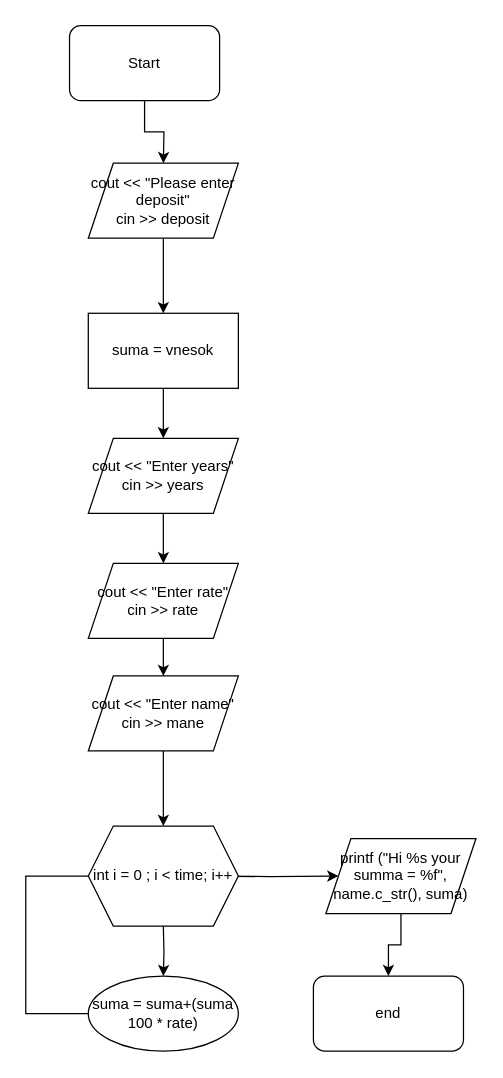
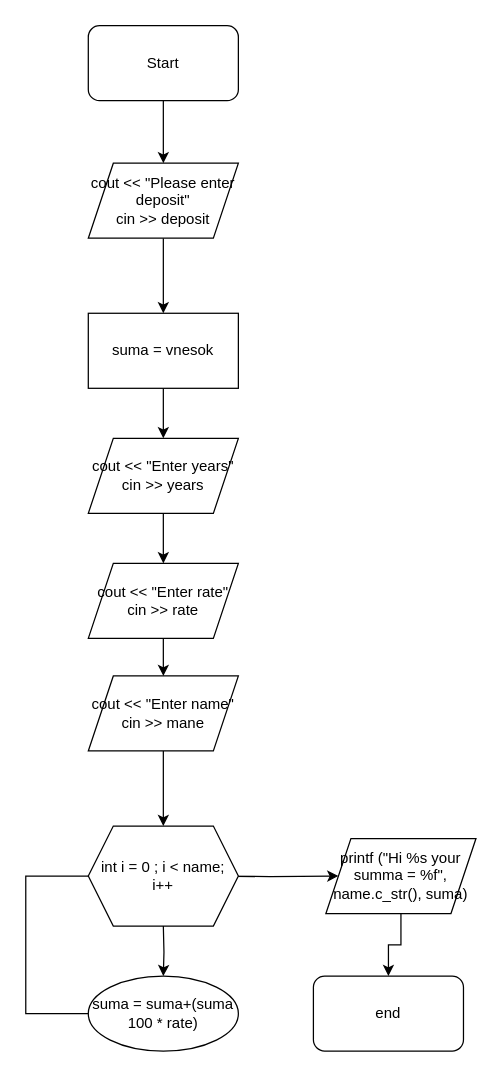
(144, 63) -> (163, 63)
(163, 876) -> (163, 876)
